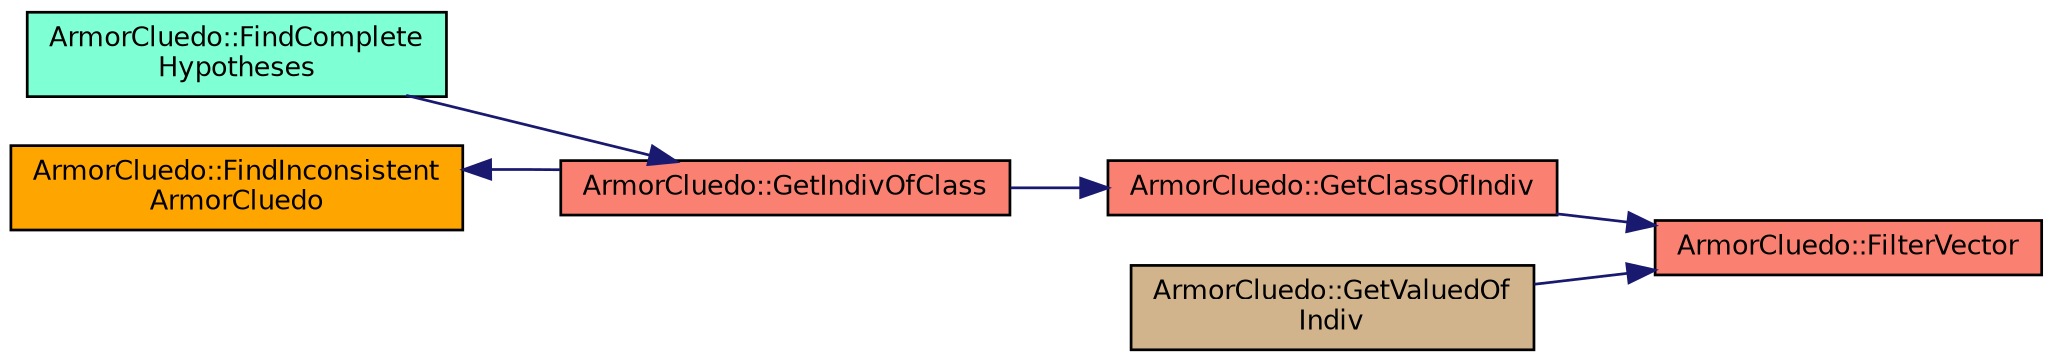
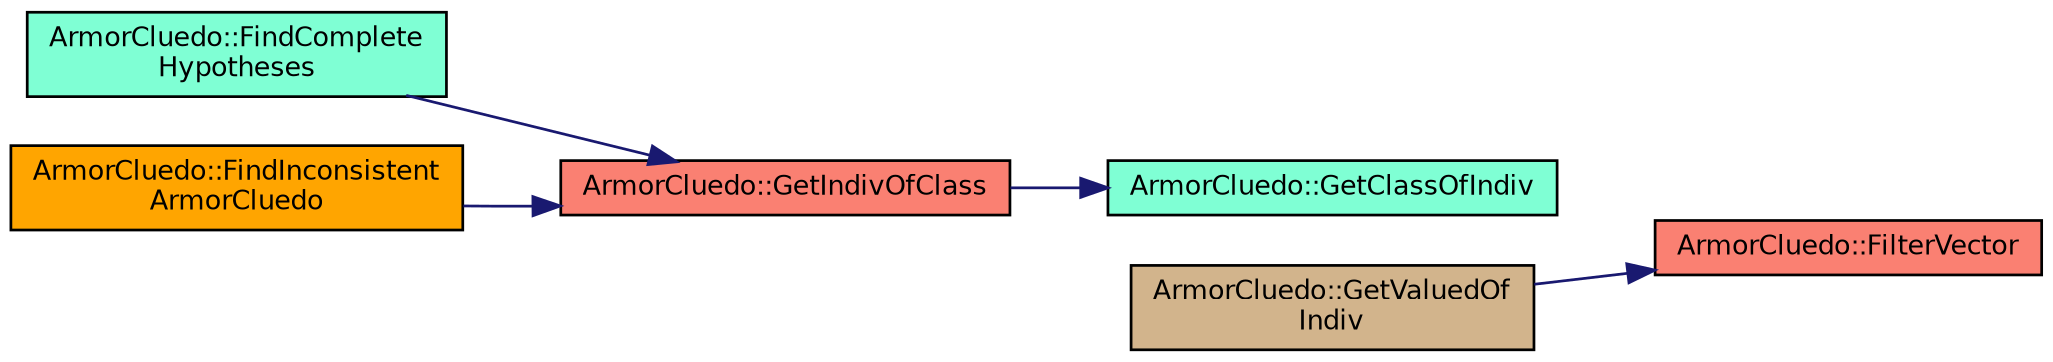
(526, 169) -> (498, 206)
(1333, 188) -> (1333, 188)
(1592, 218) -> none
